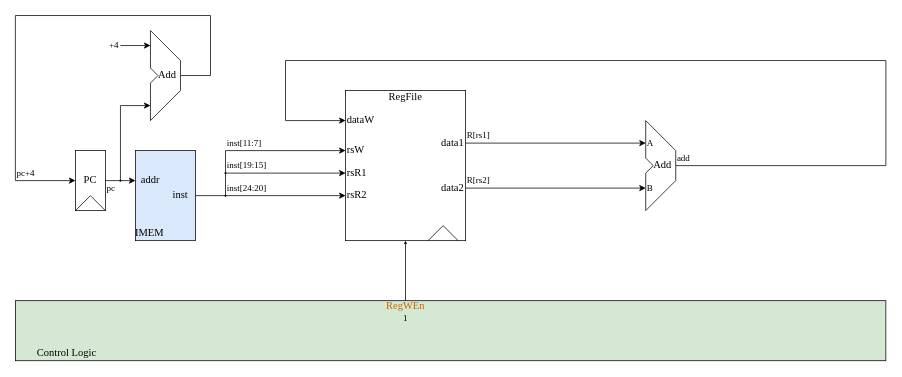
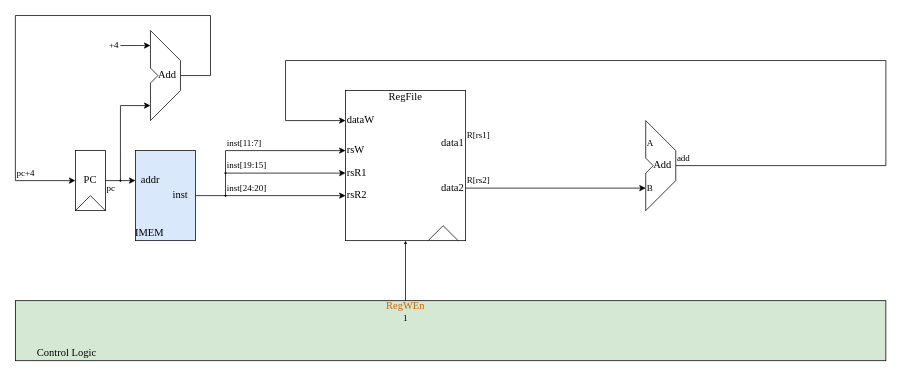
(639, 143) -> none
